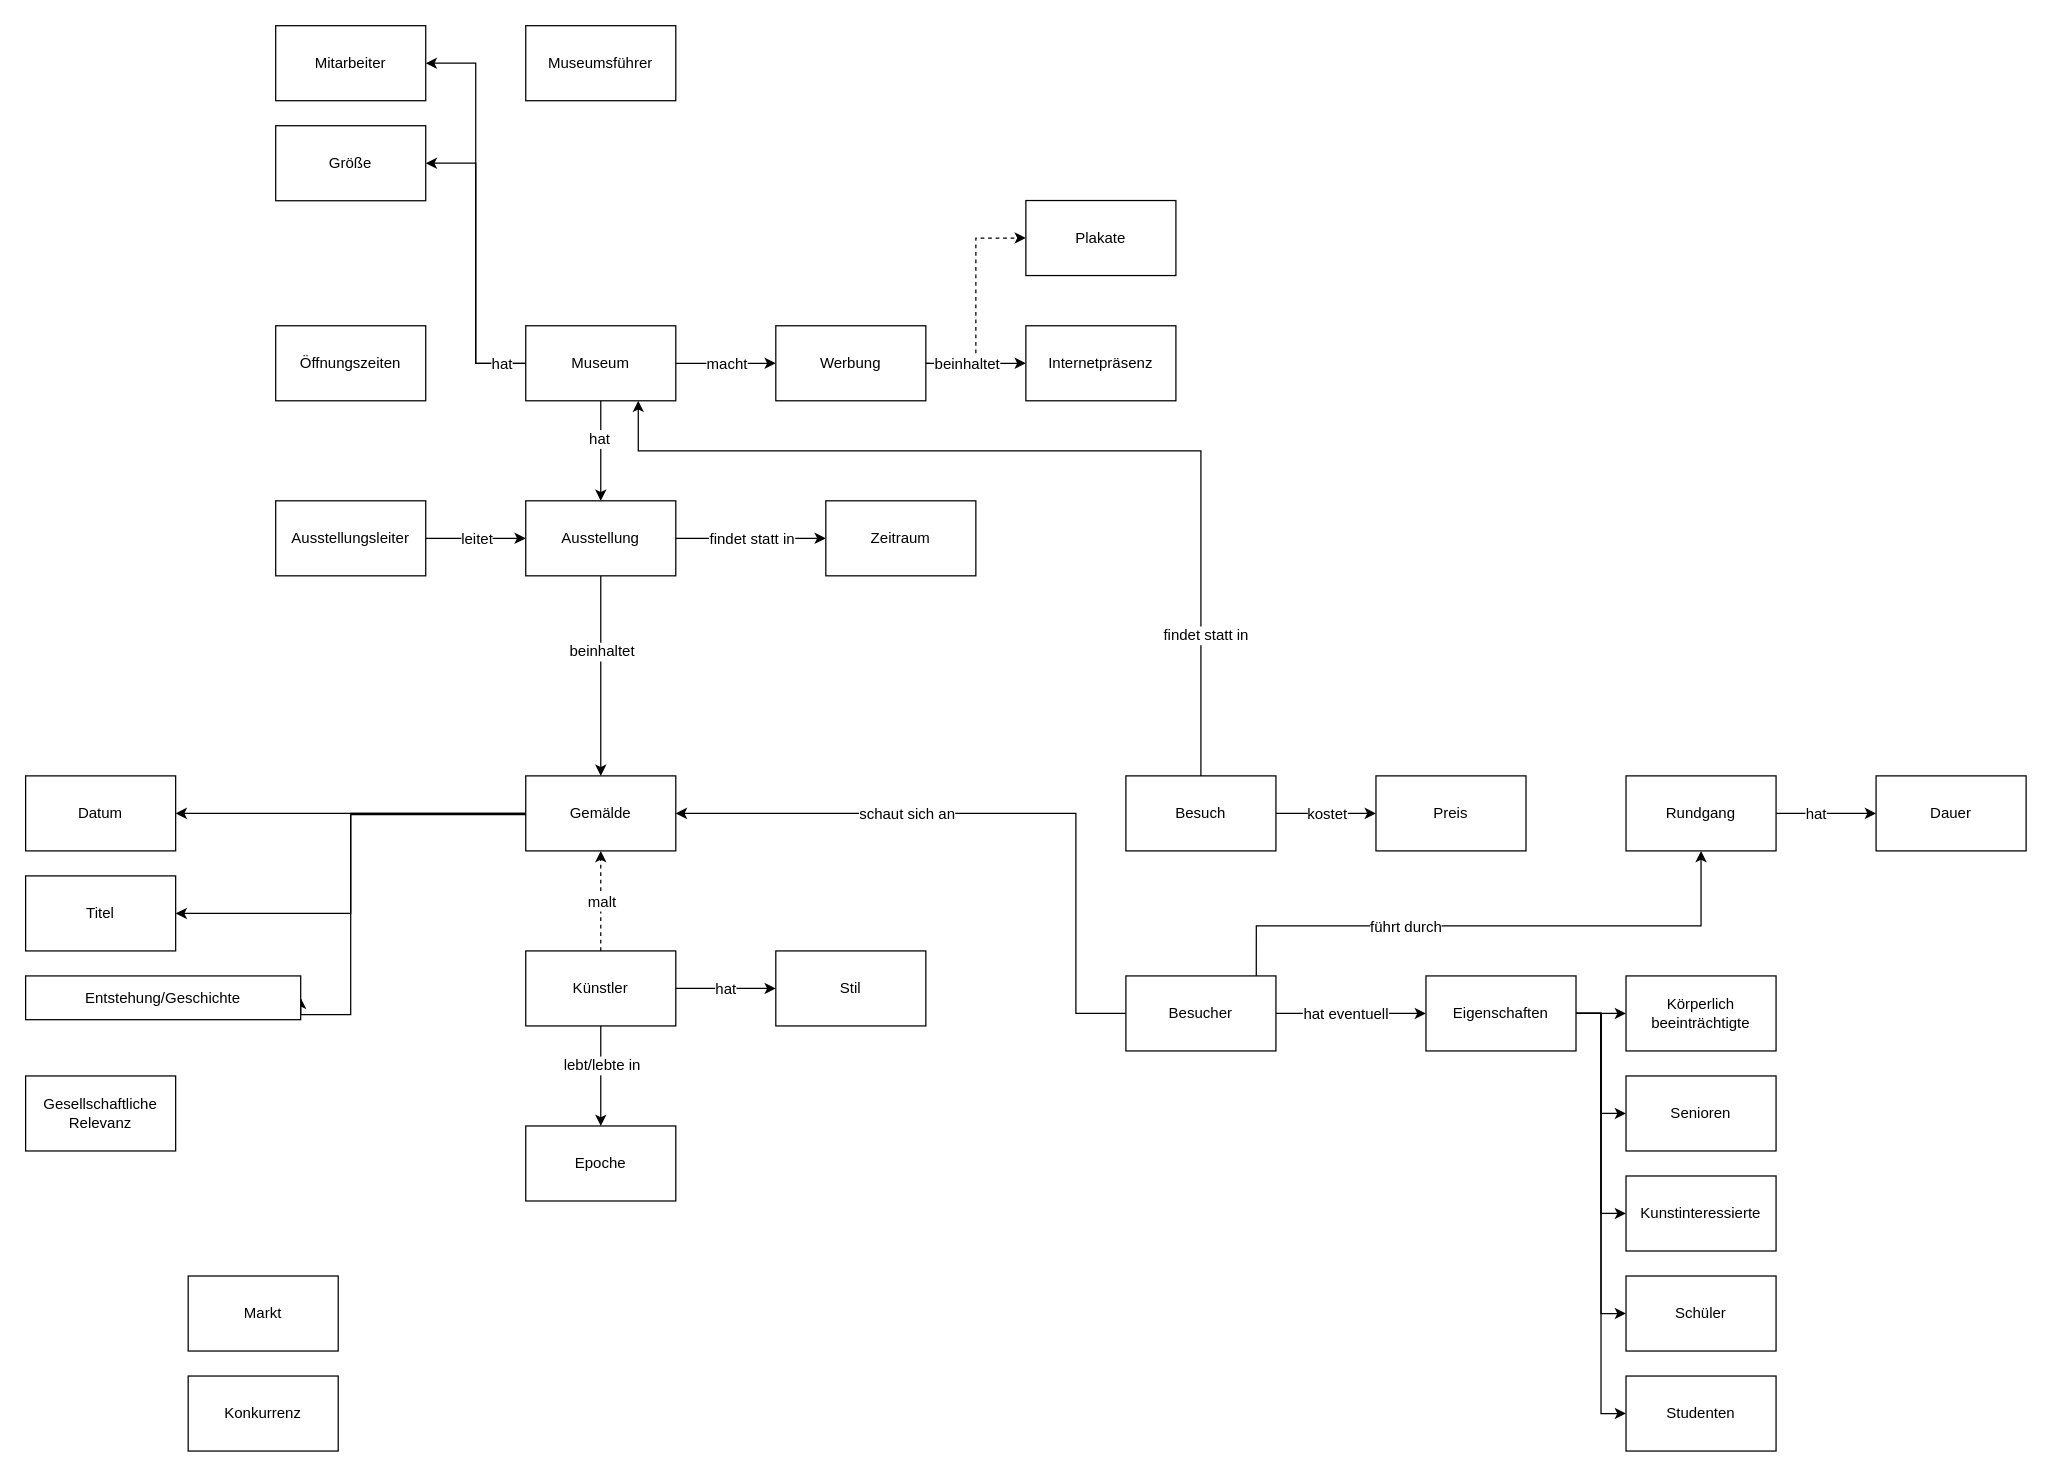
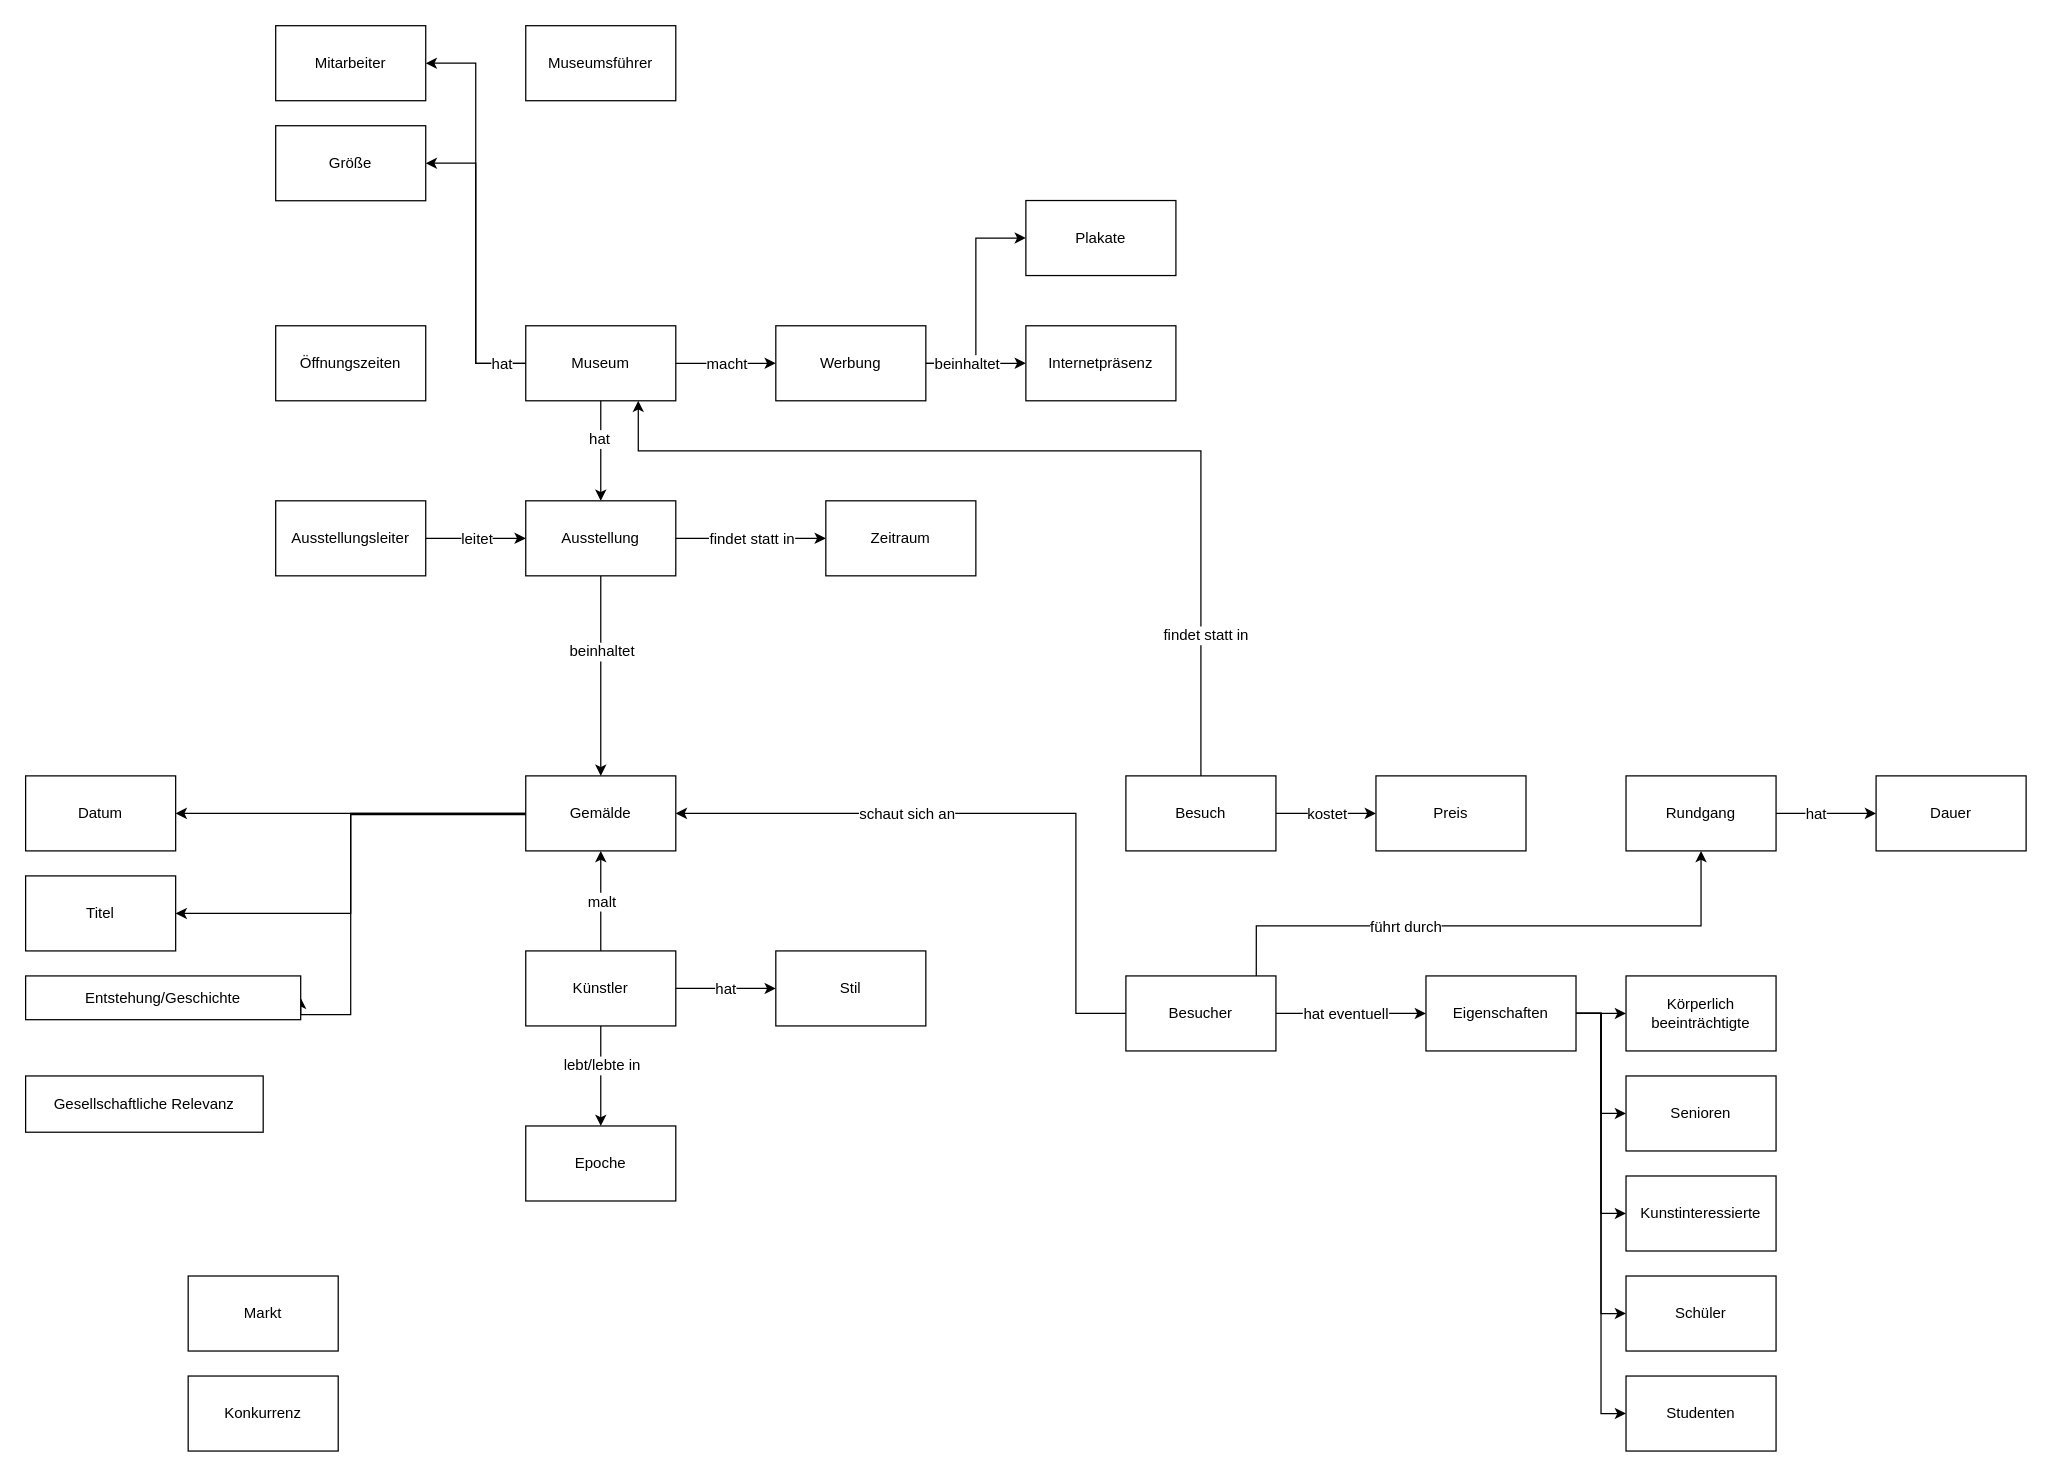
(976, 276) -> (976, 276)
(601, 930) -> (601, 930)
(101, 1113) -> (144, 1104)
